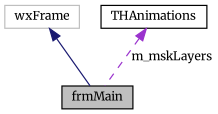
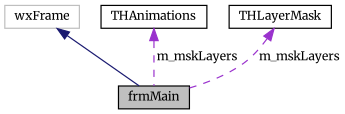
none -> (280, 17)
